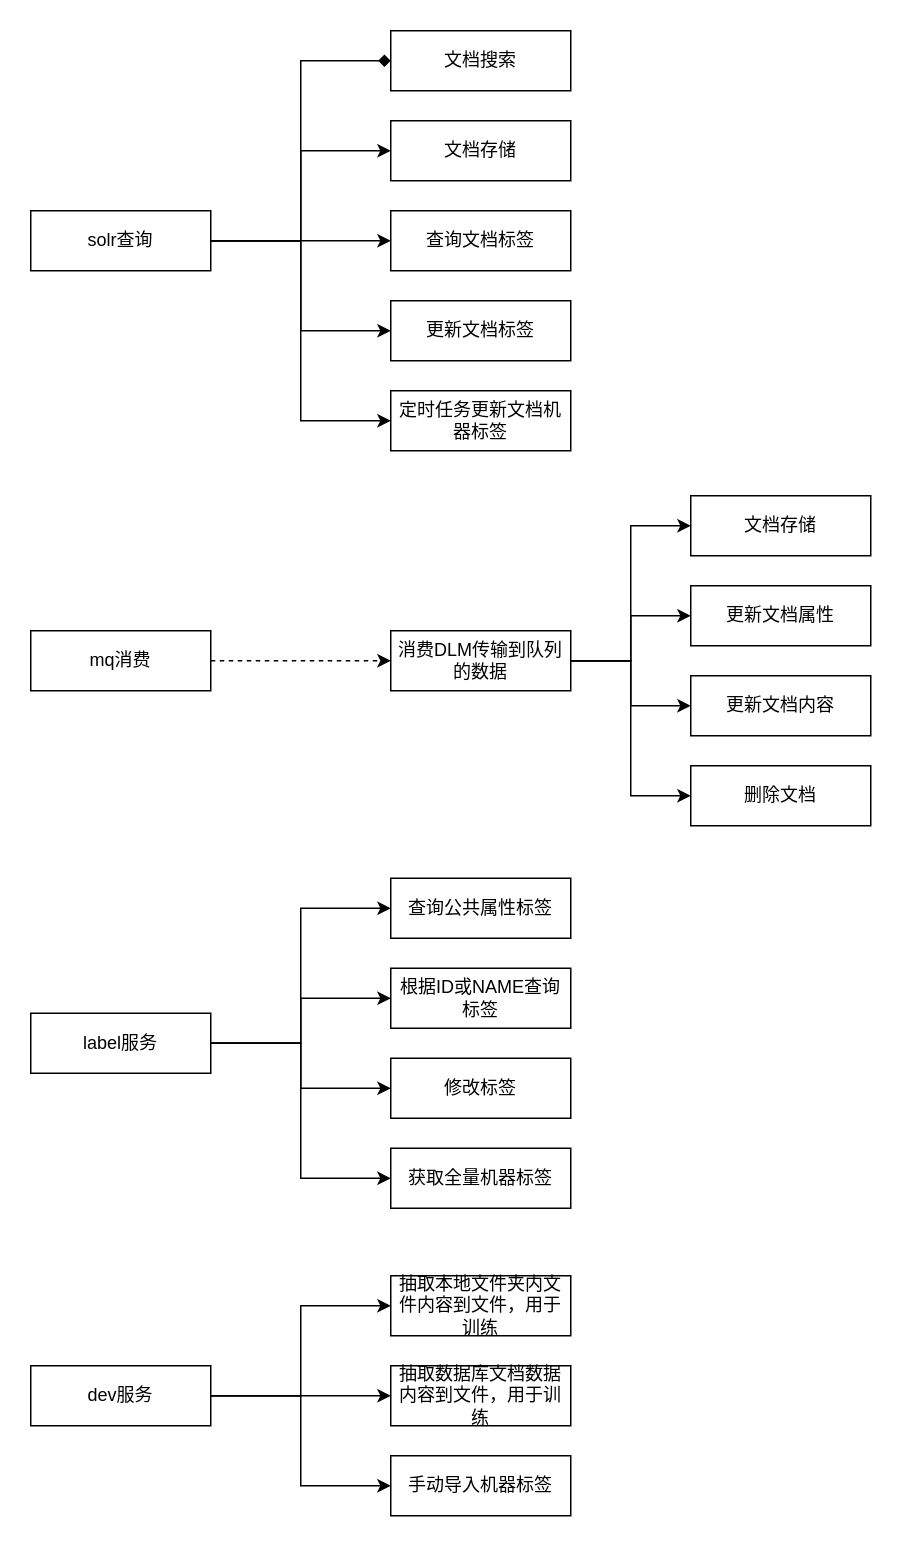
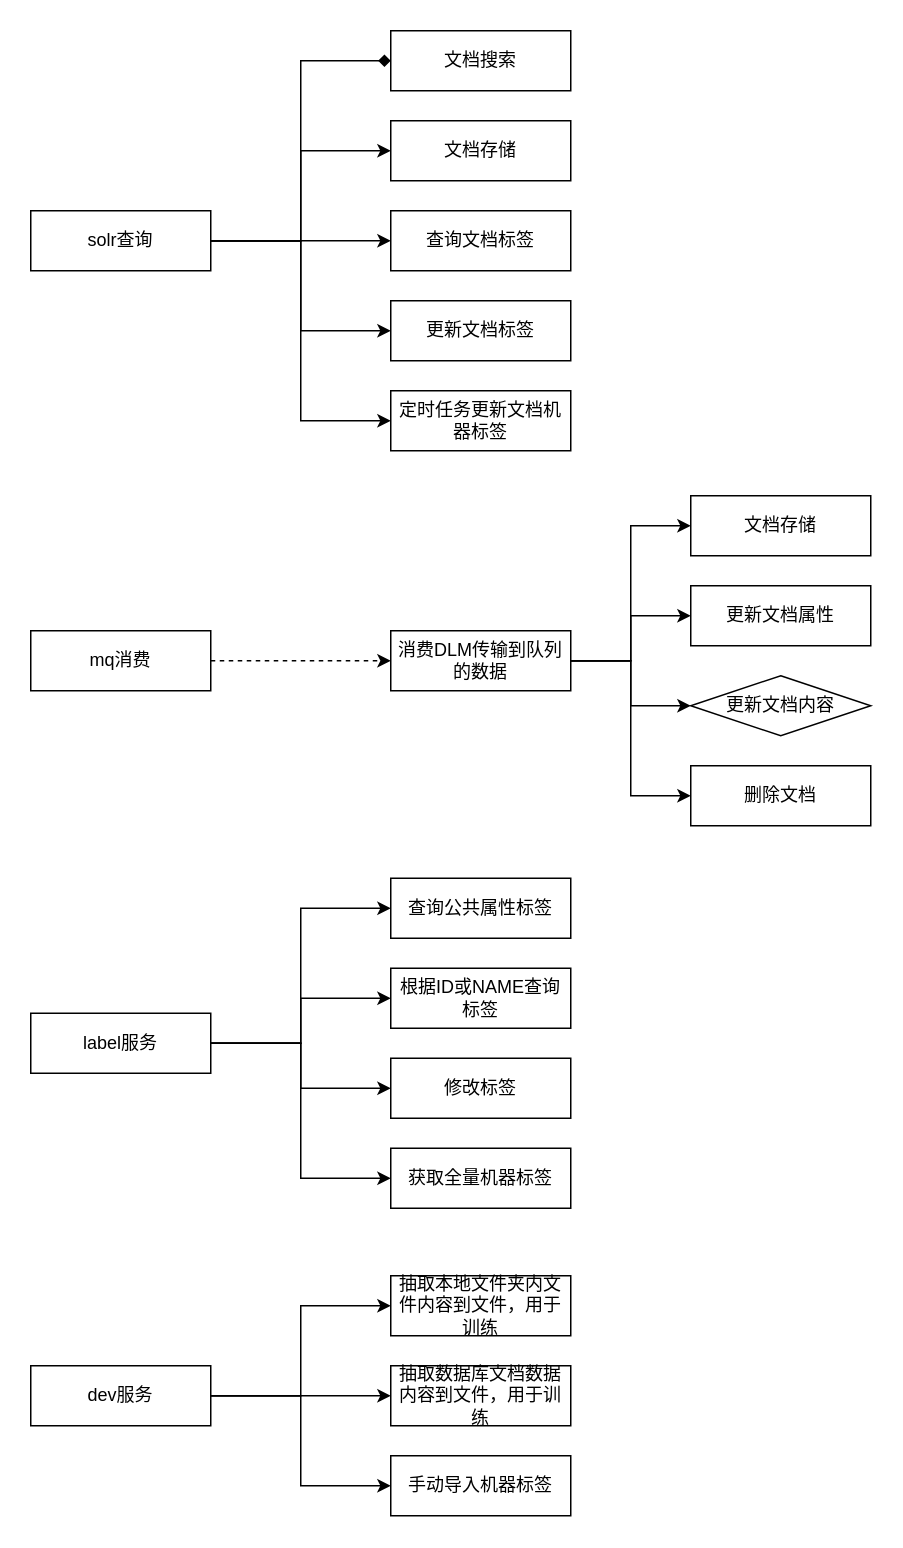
(781, 706) -> (781, 706)
